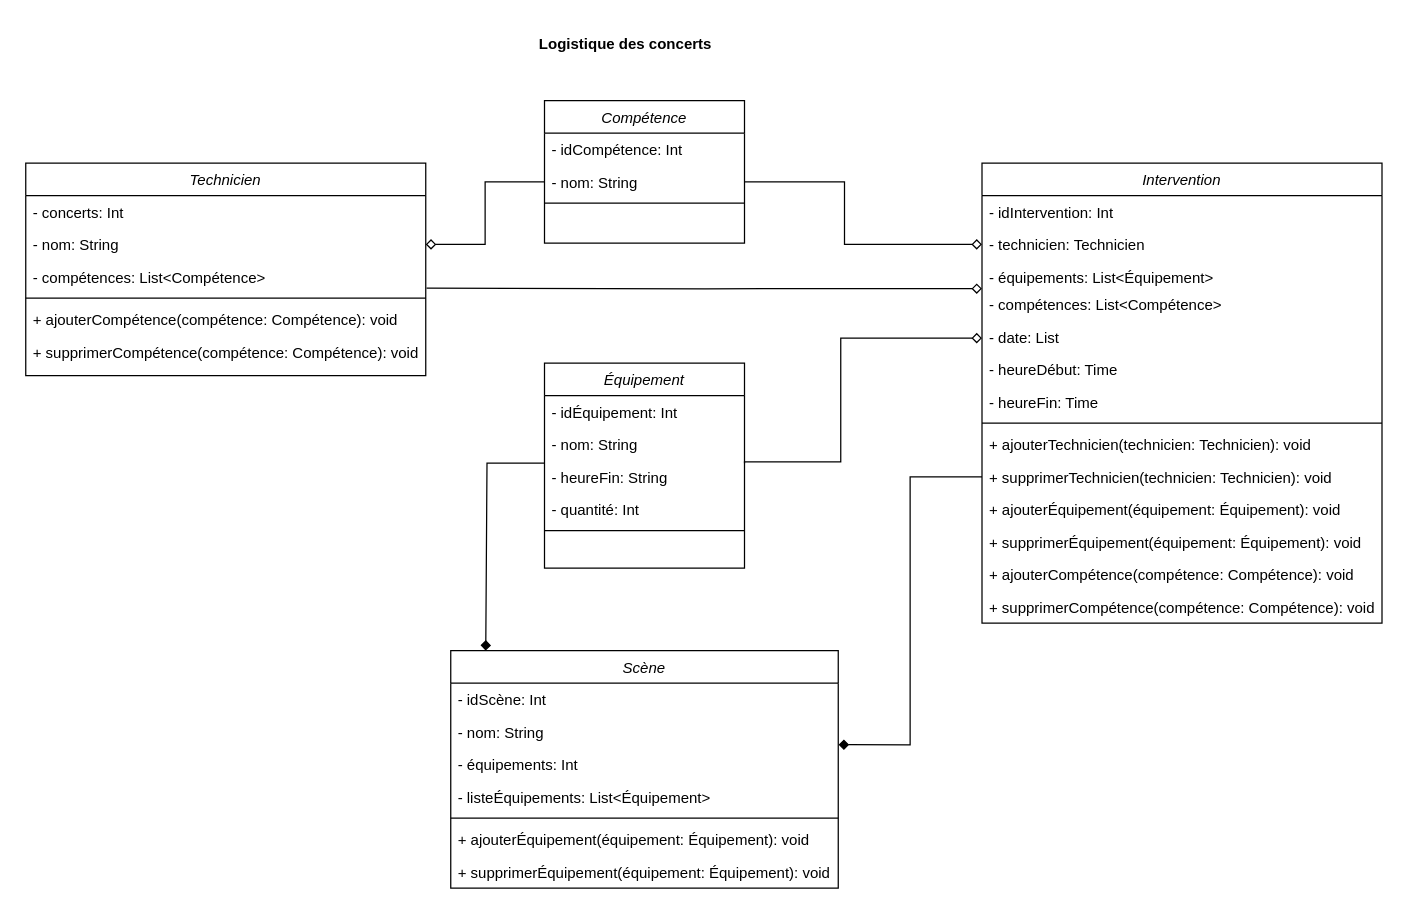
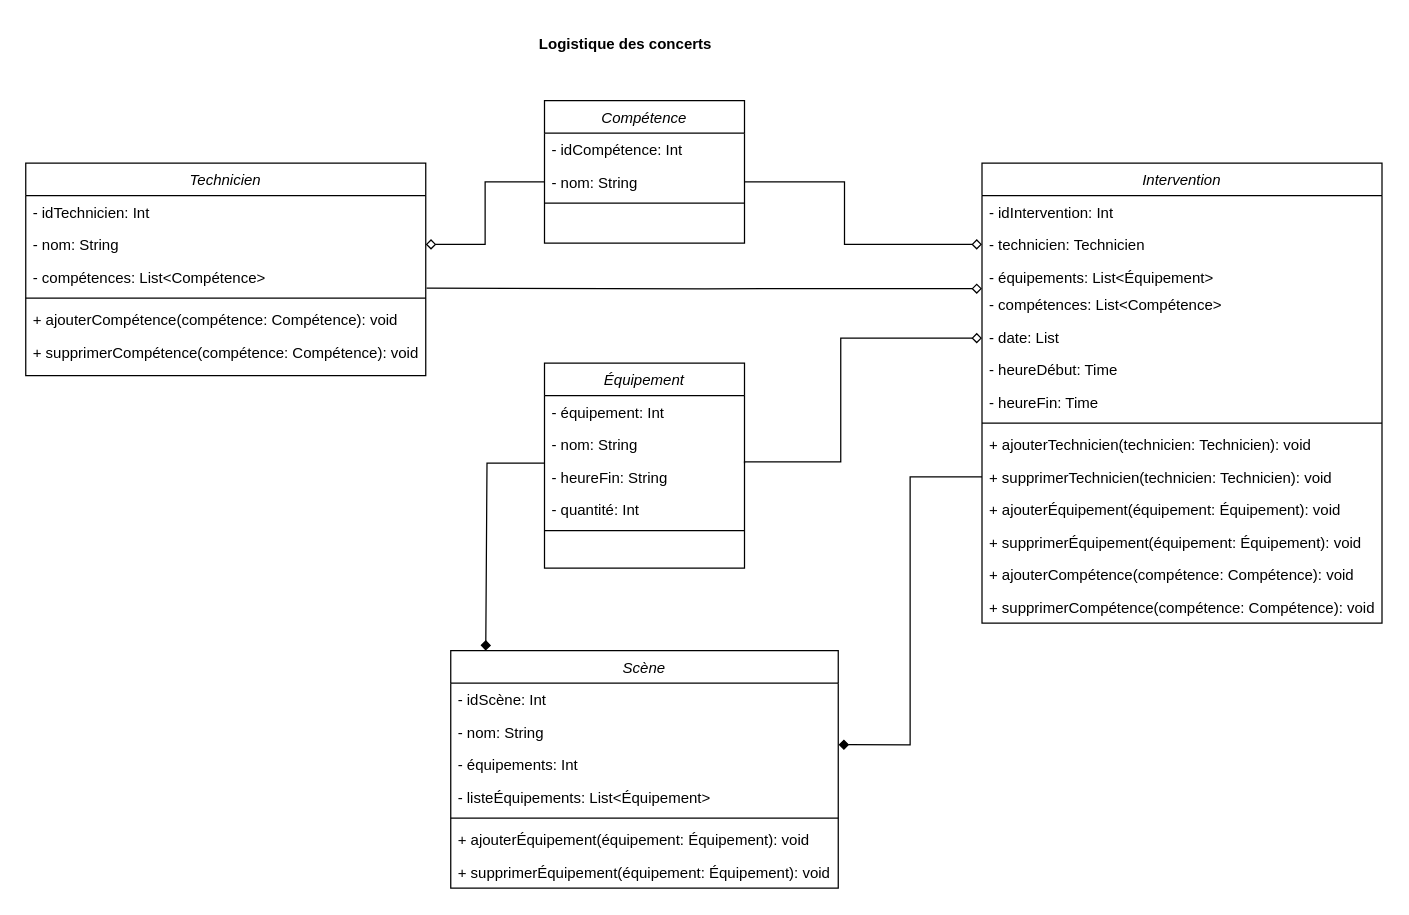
(90, 213) -> (101, 213)
(621, 413) -> (615, 413)
